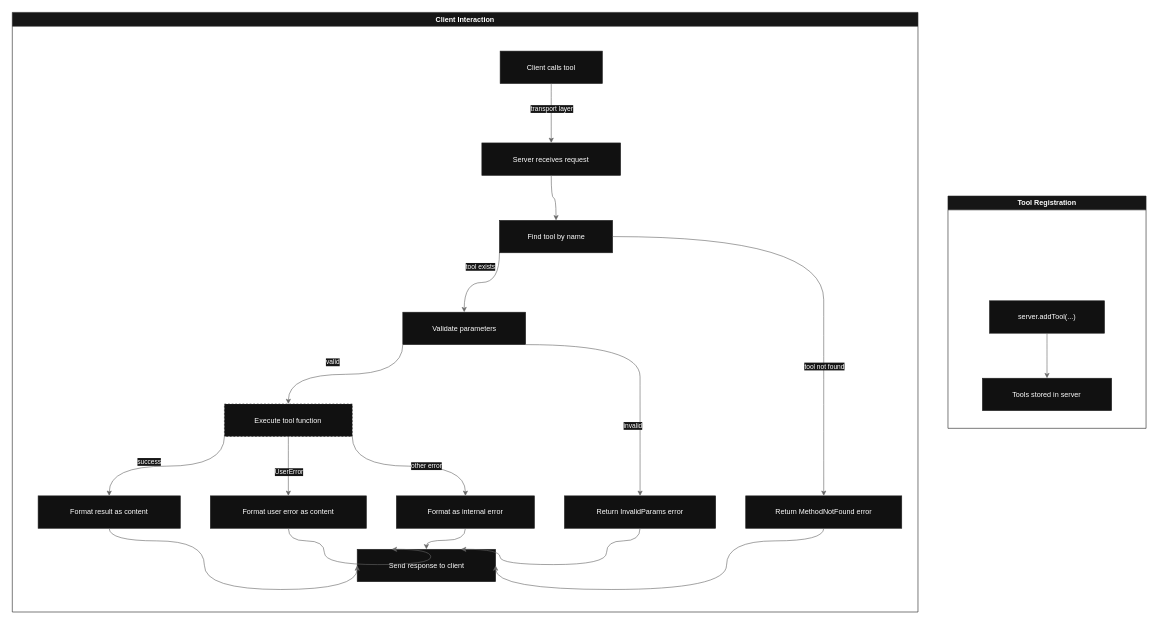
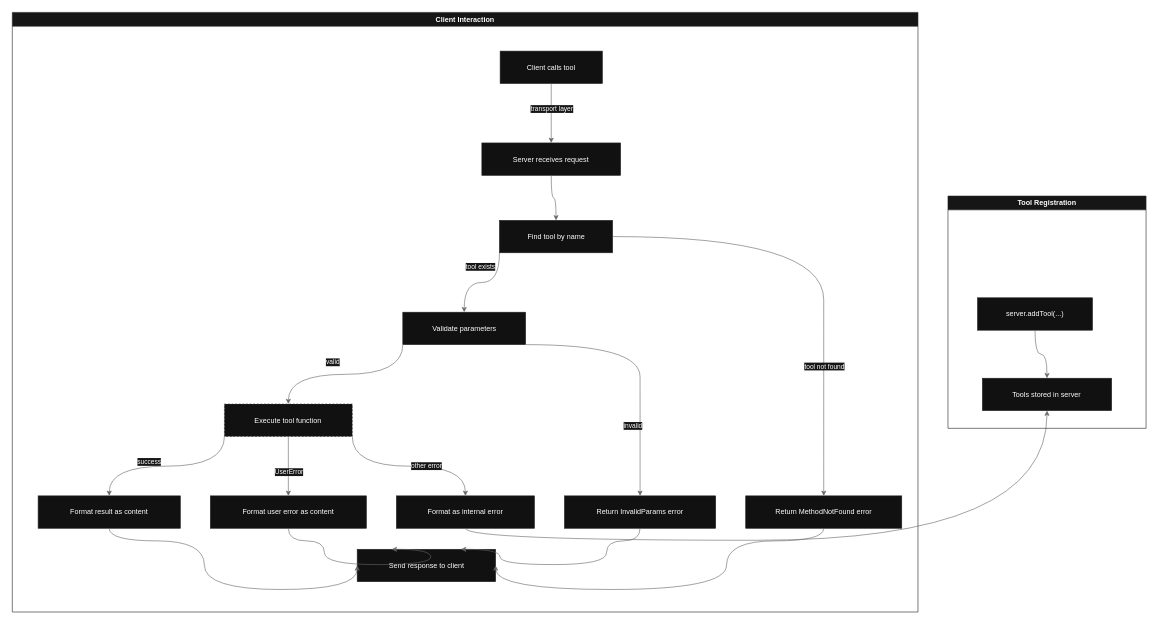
(1047, 317) -> (1035, 314)
(451, 540) -> (894, 530)
